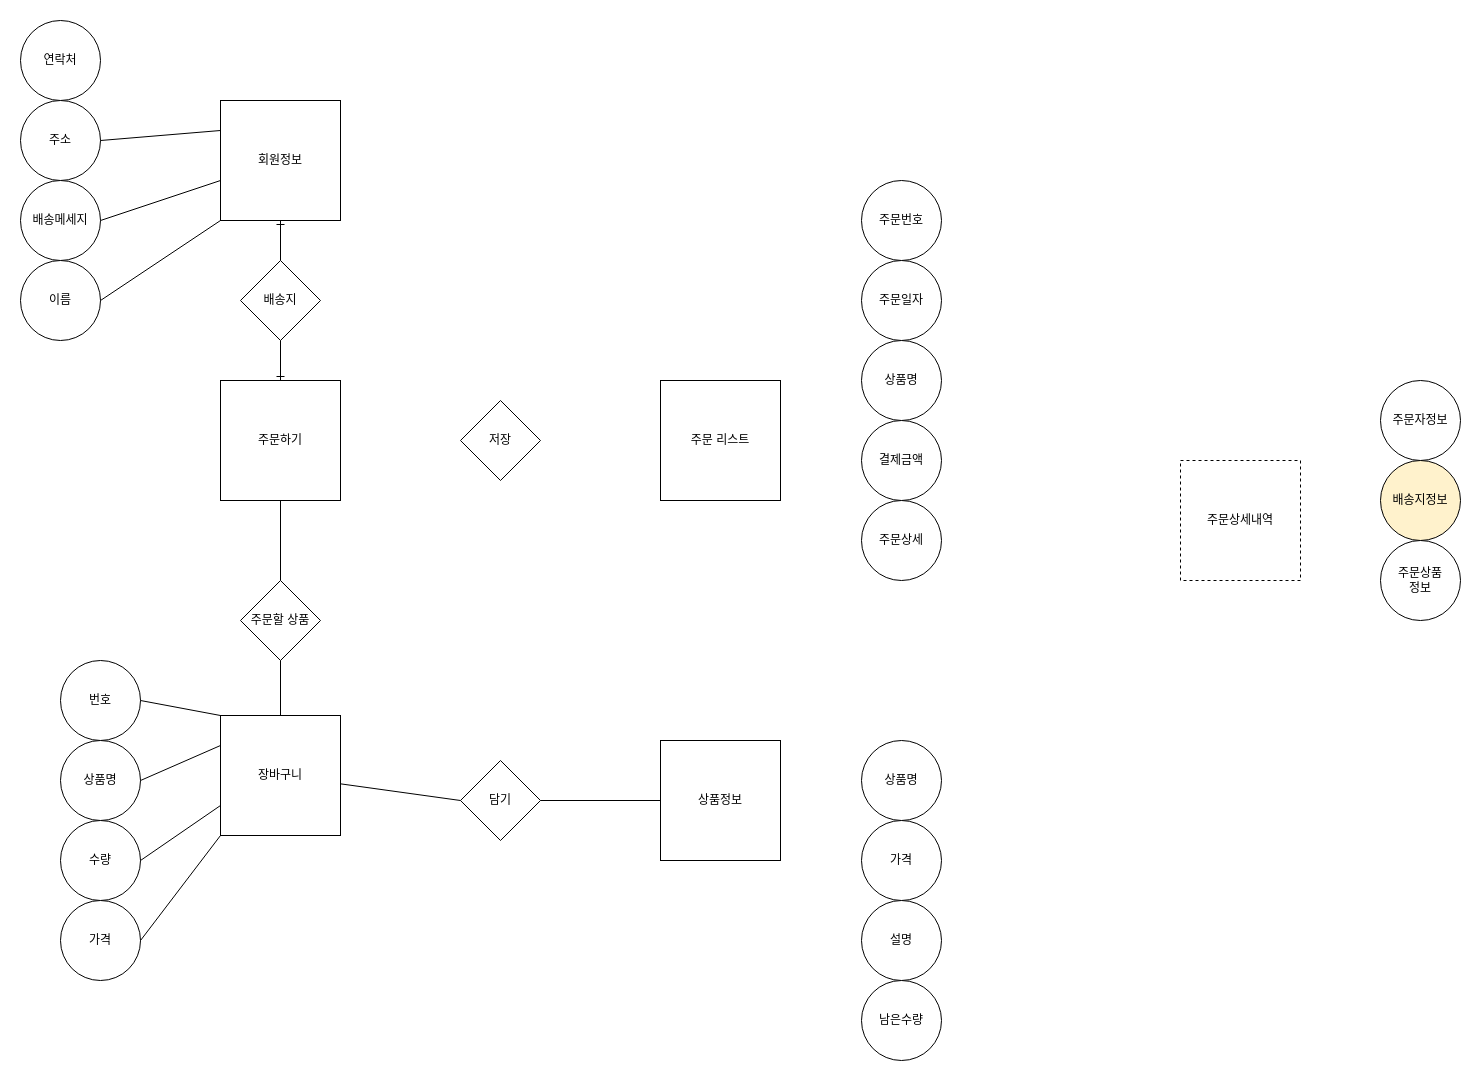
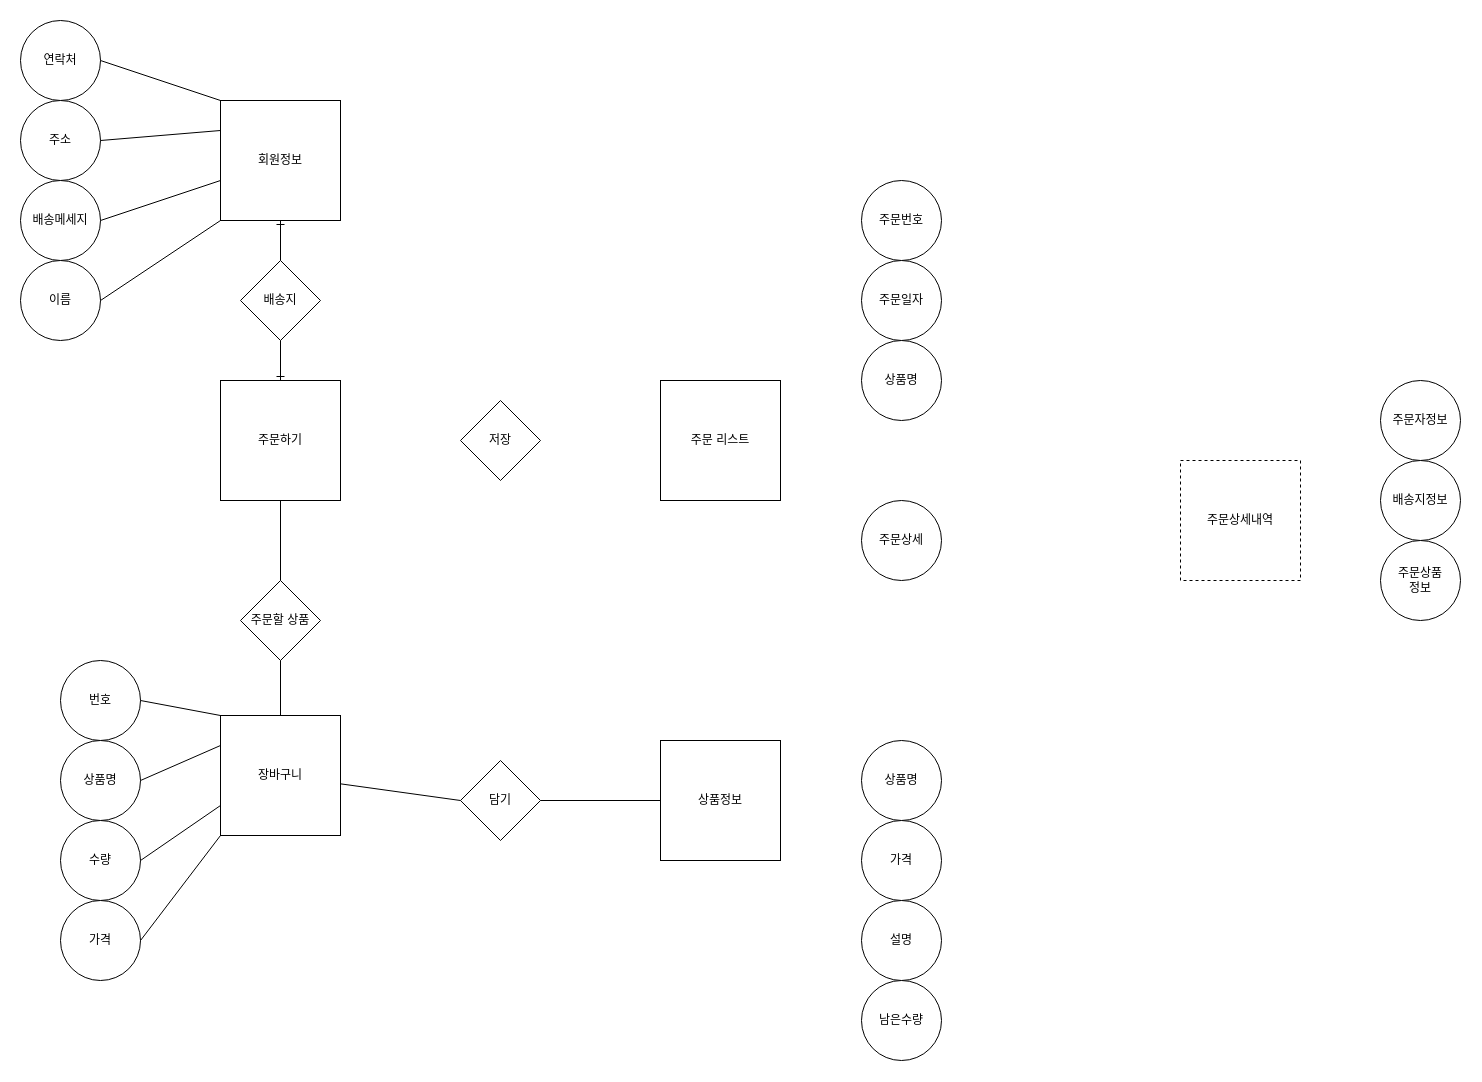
none -> (161, 81)
(902, 461) -> none
(1421, 501) -> (1421, 501)
